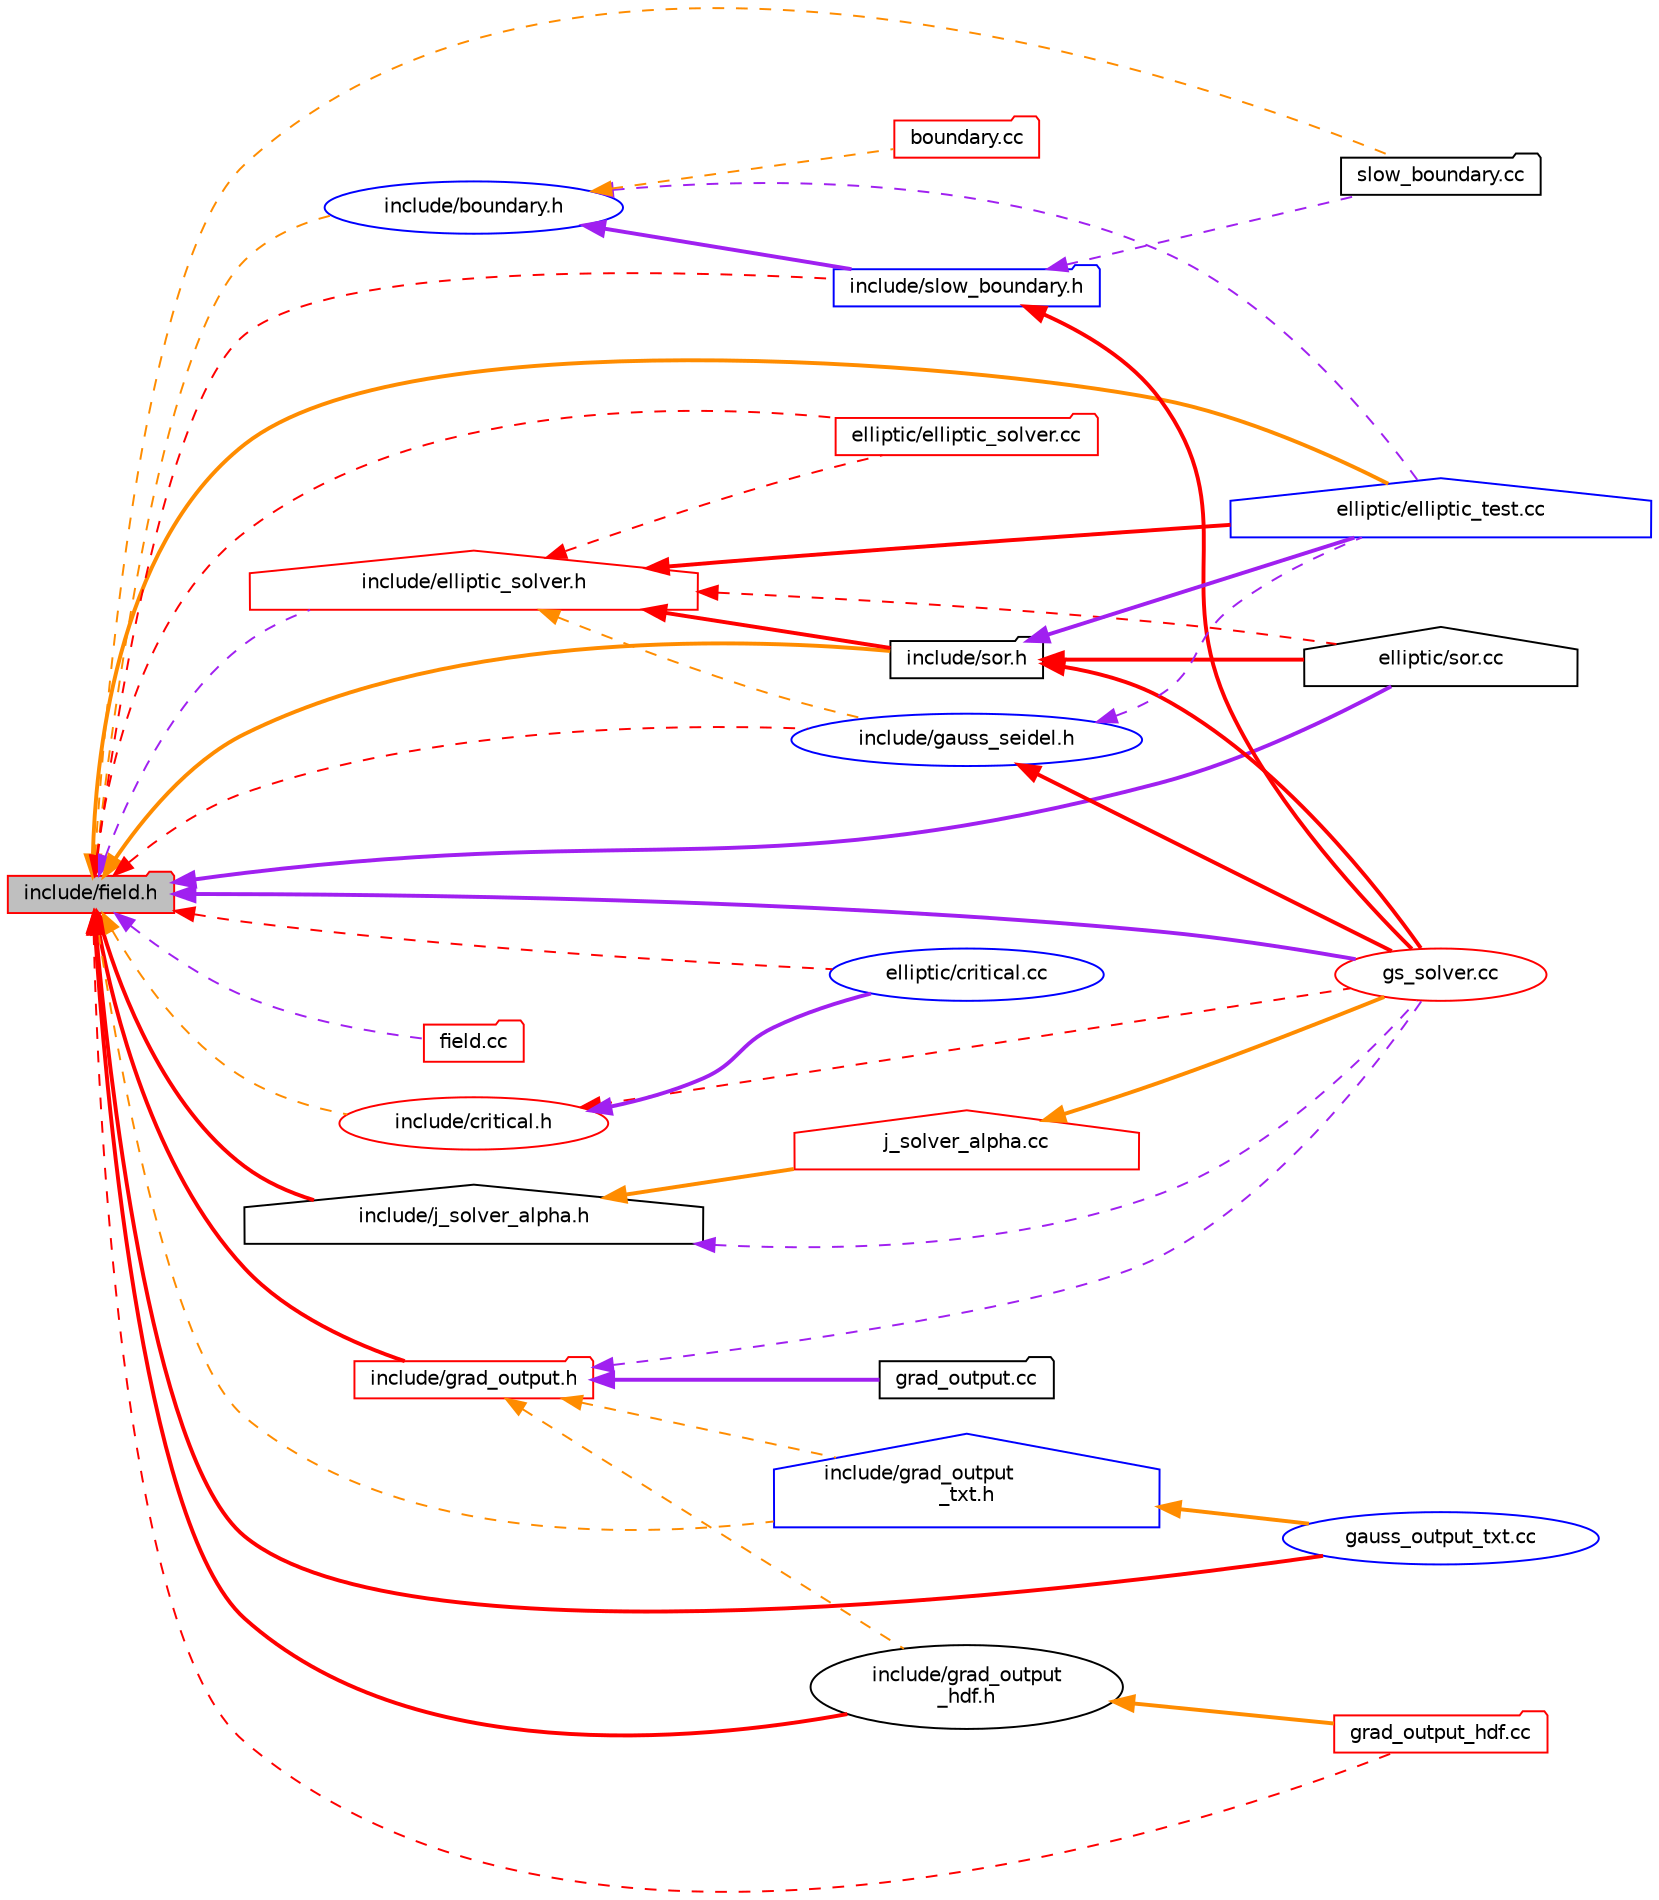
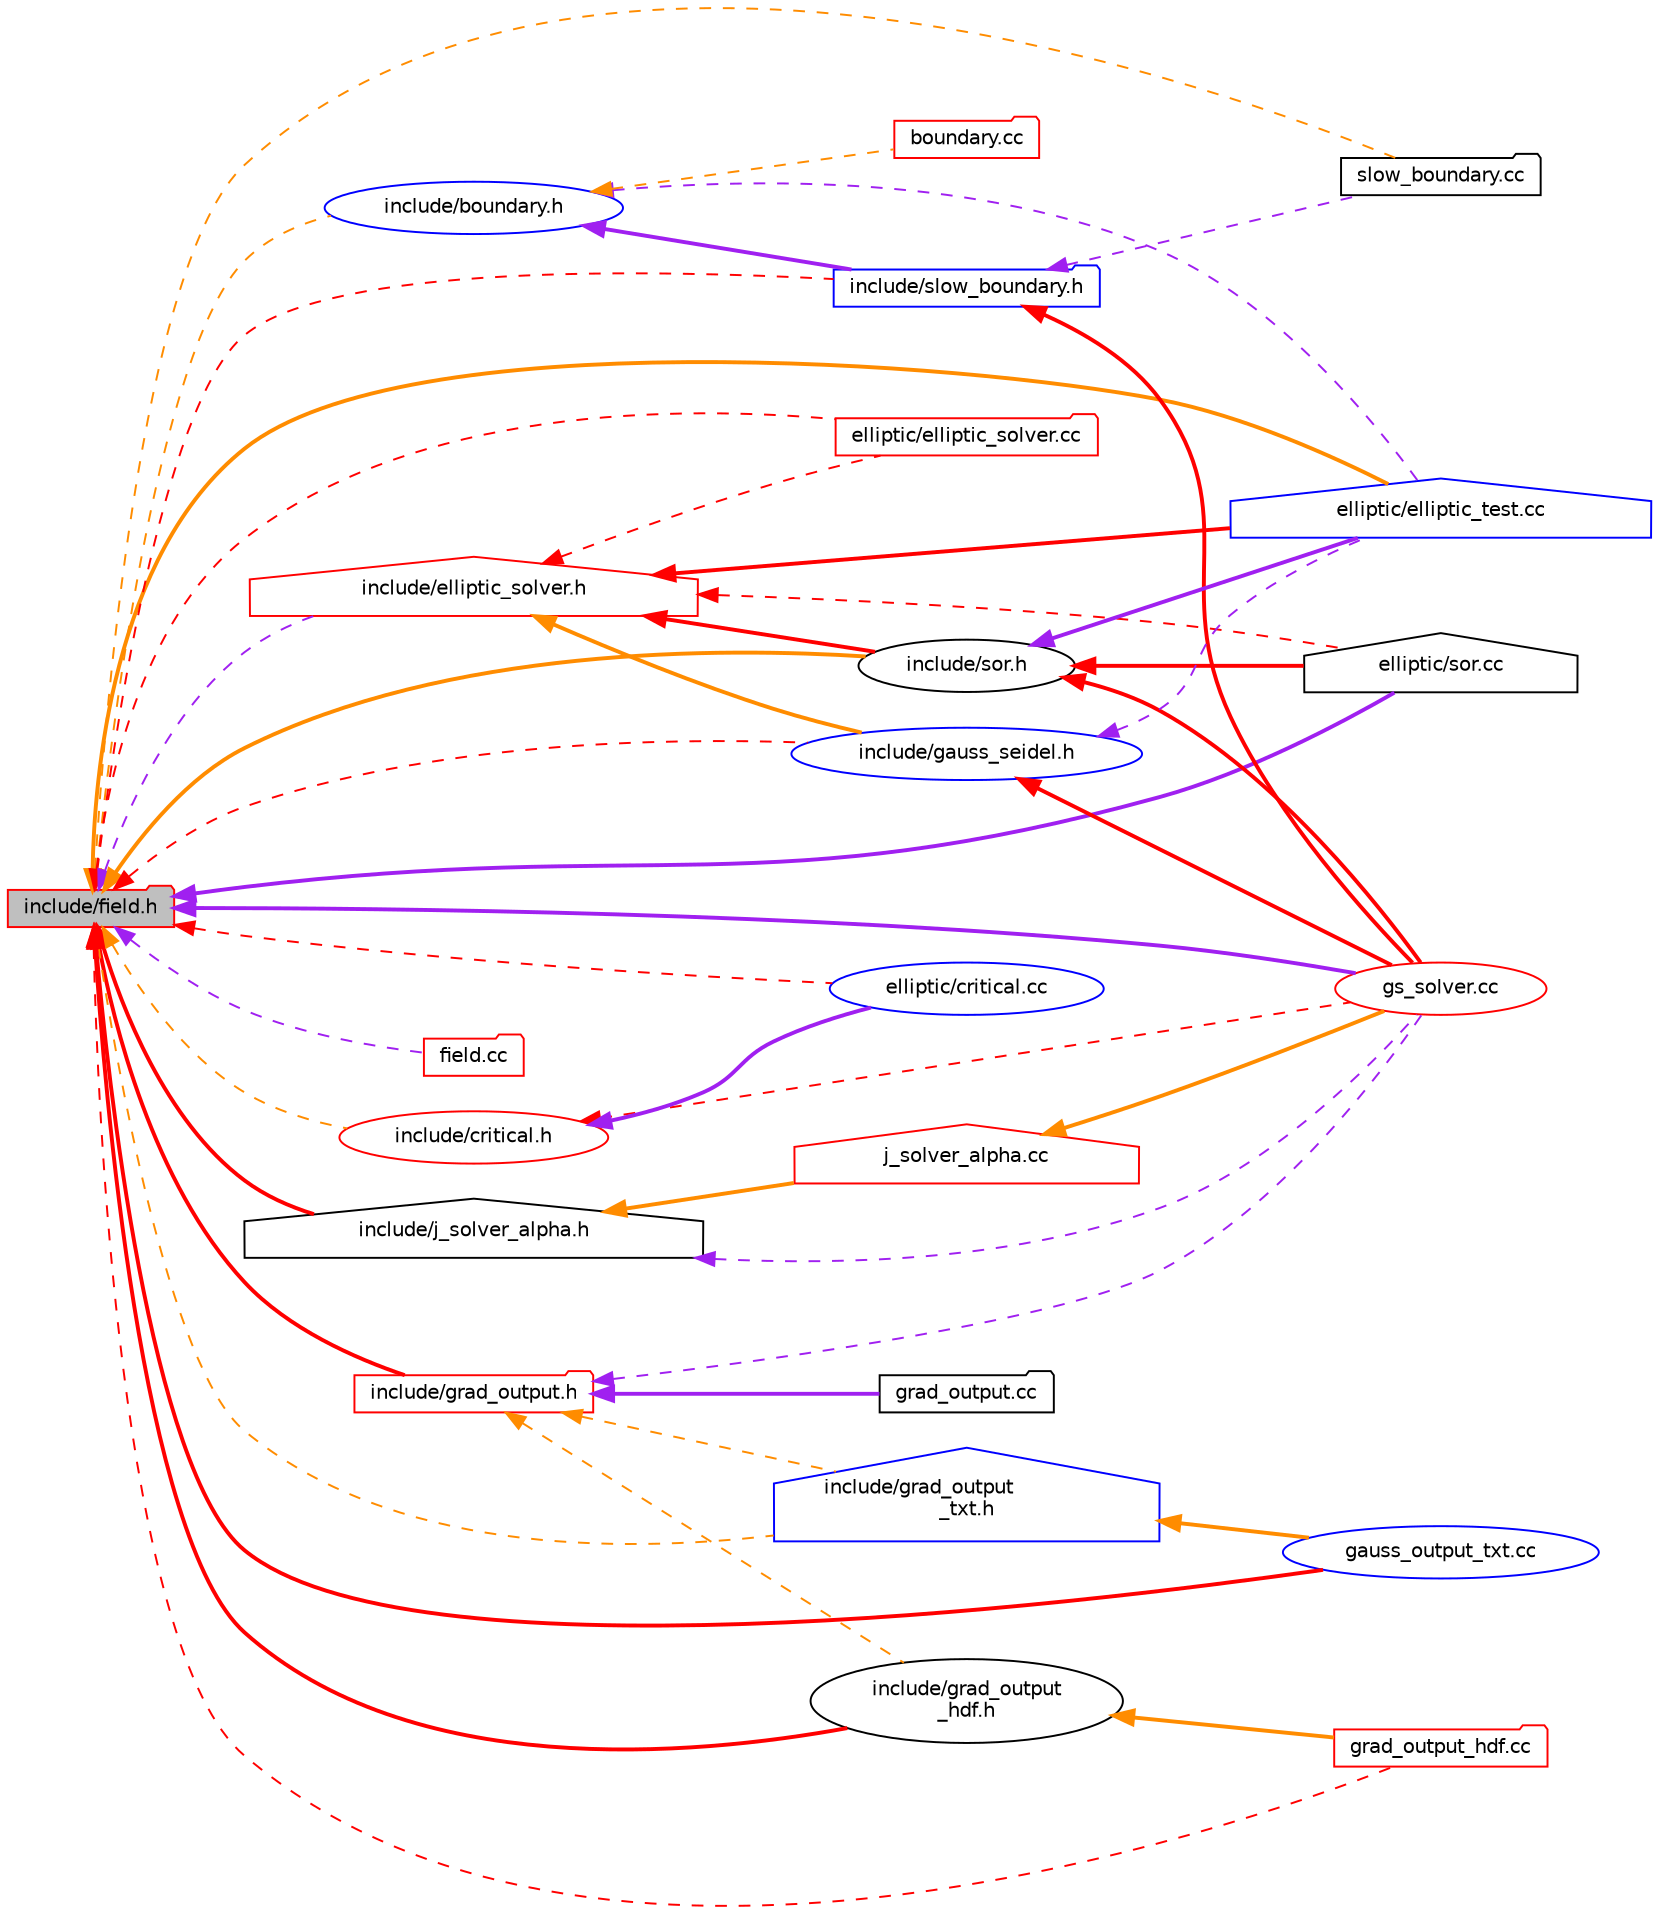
(967, 660) -> (967, 666)
(709, 674) -> (705, 685)
